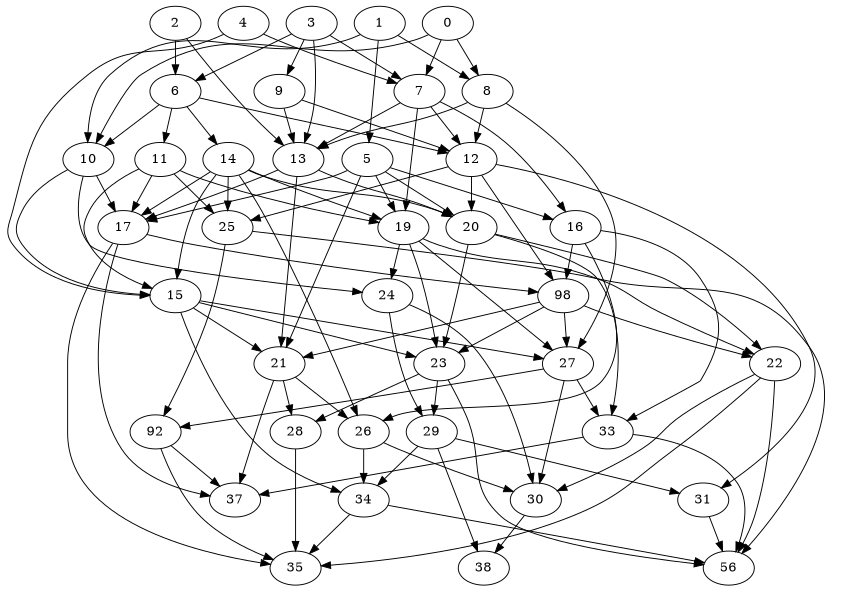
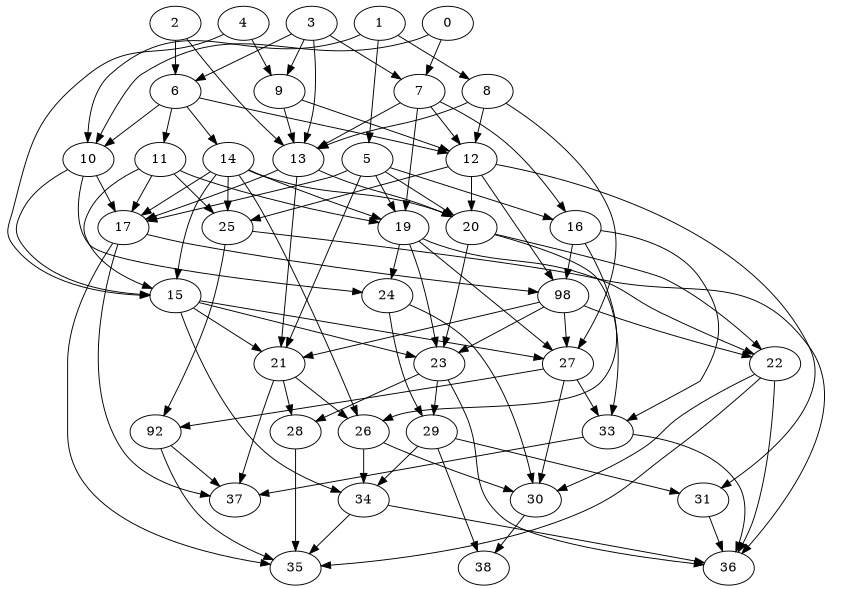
(465, 53) -> none
(325, 59) -> (261, 56)
(729, 568) -> (729, 568)
